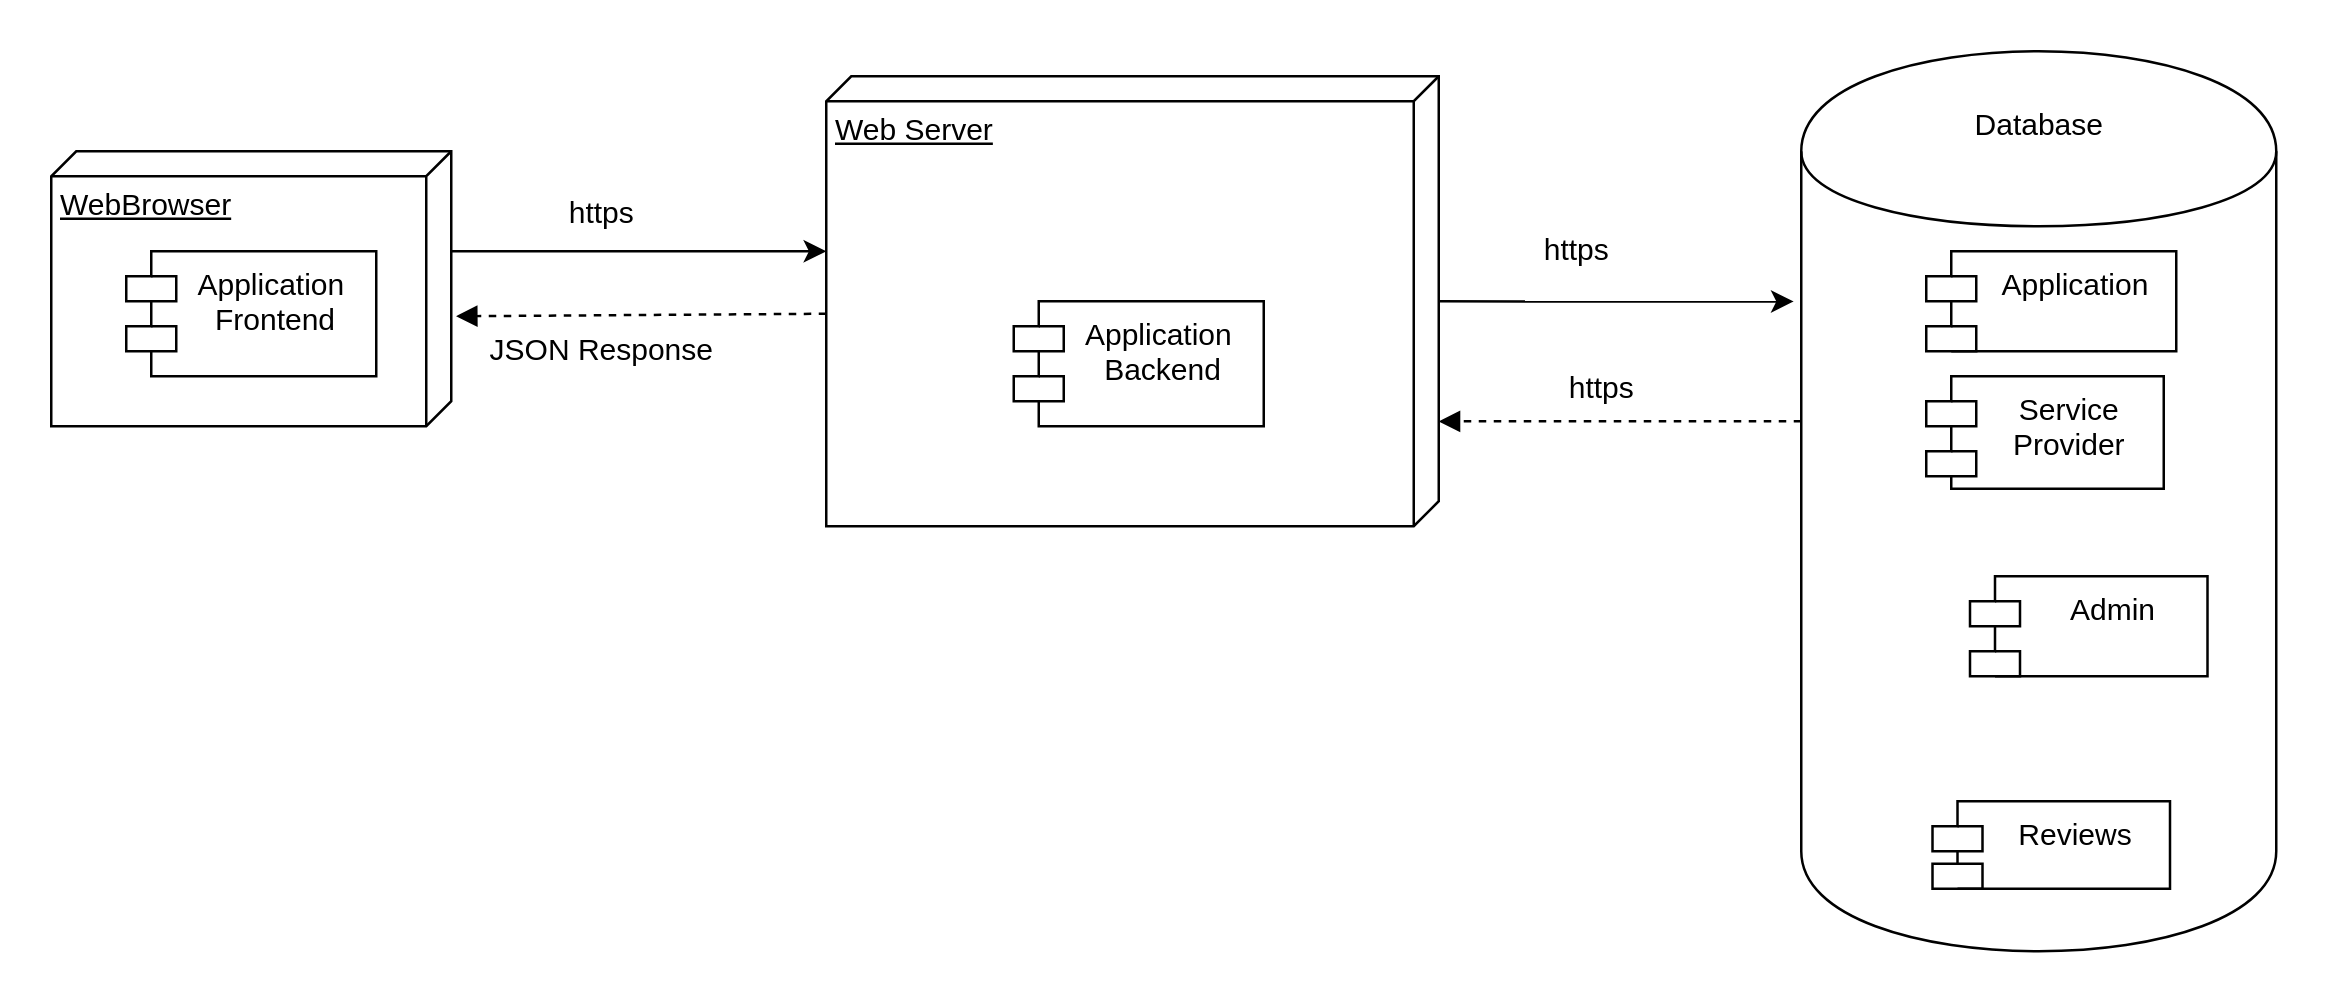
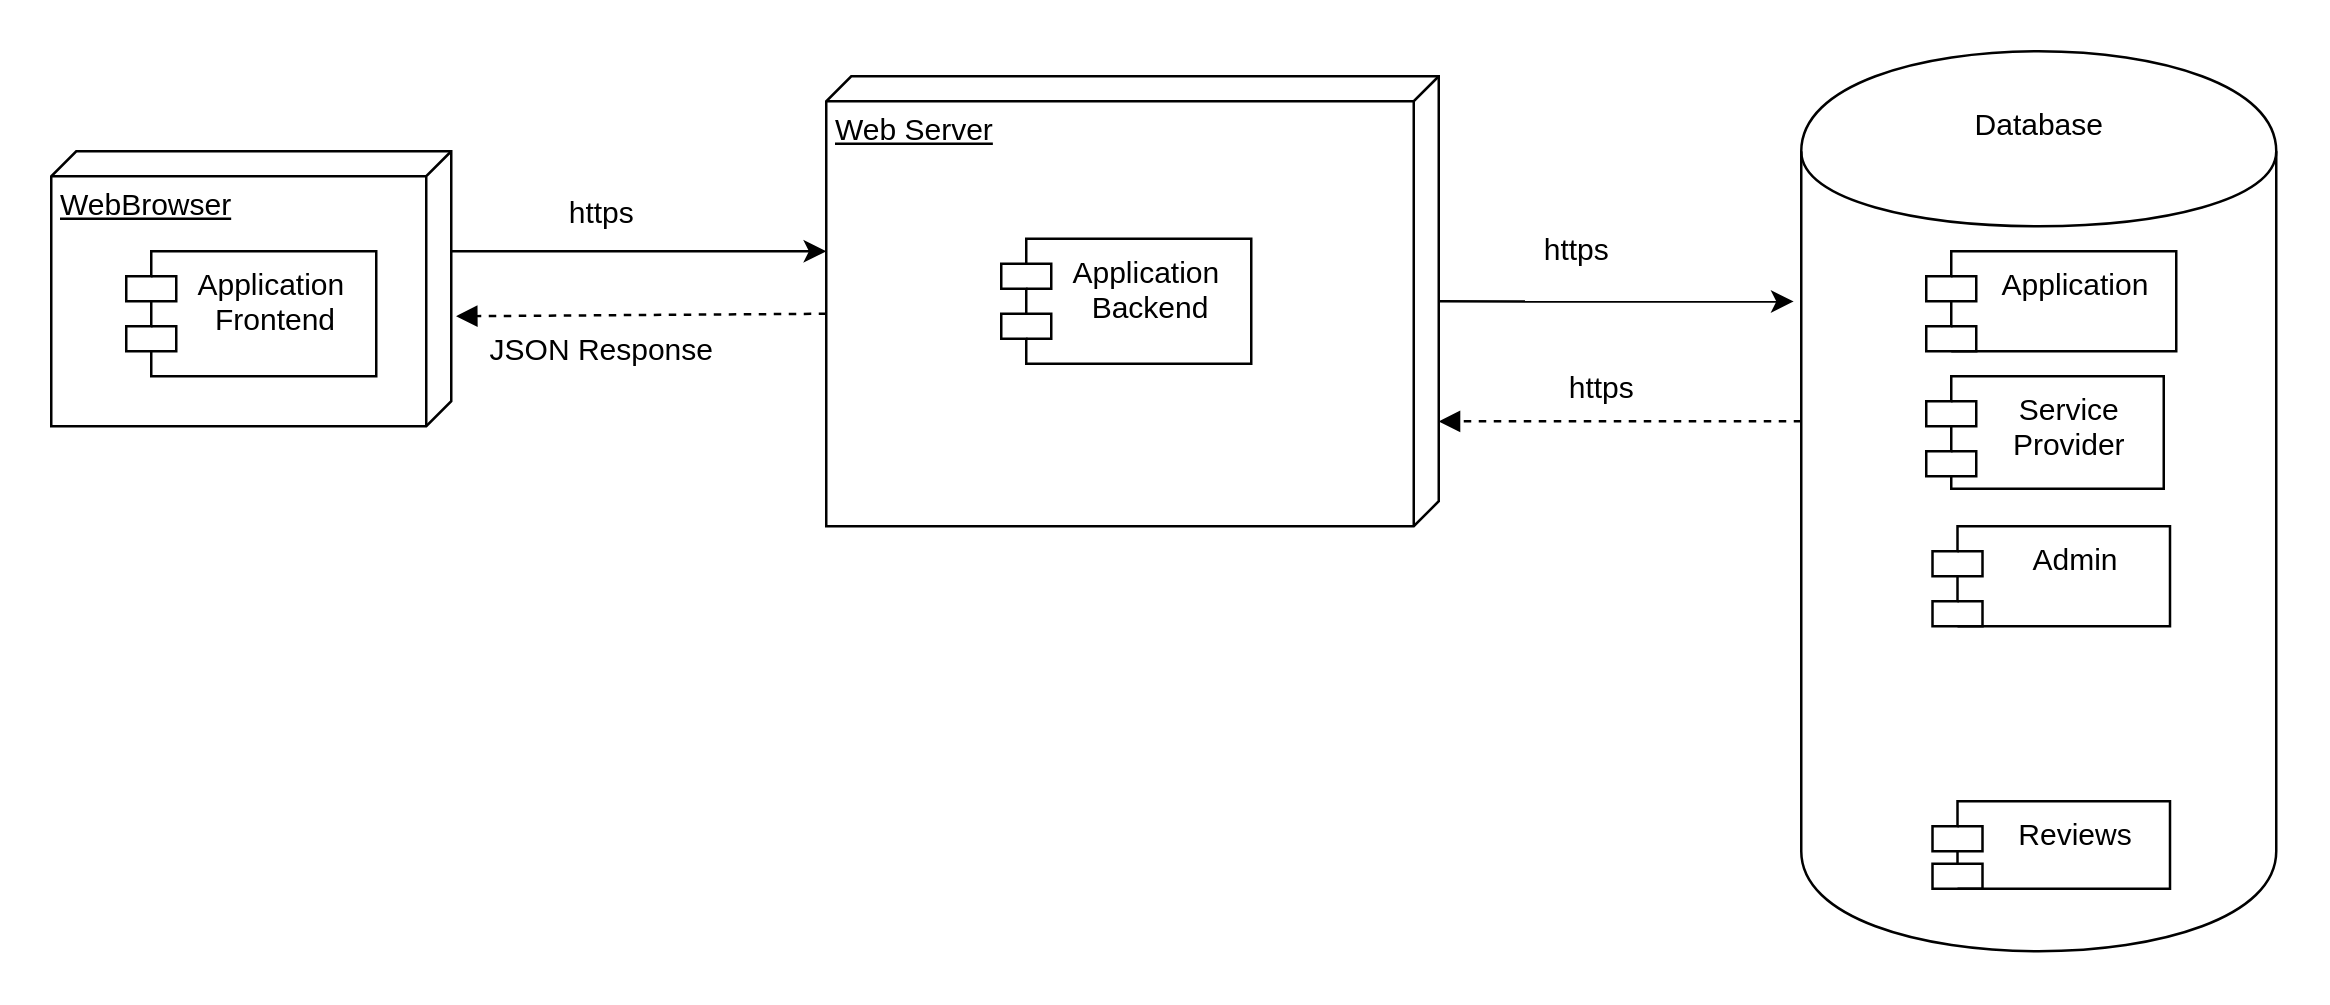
(1139, 364) -> (1126, 301)
(2089, 626) -> (2051, 576)
